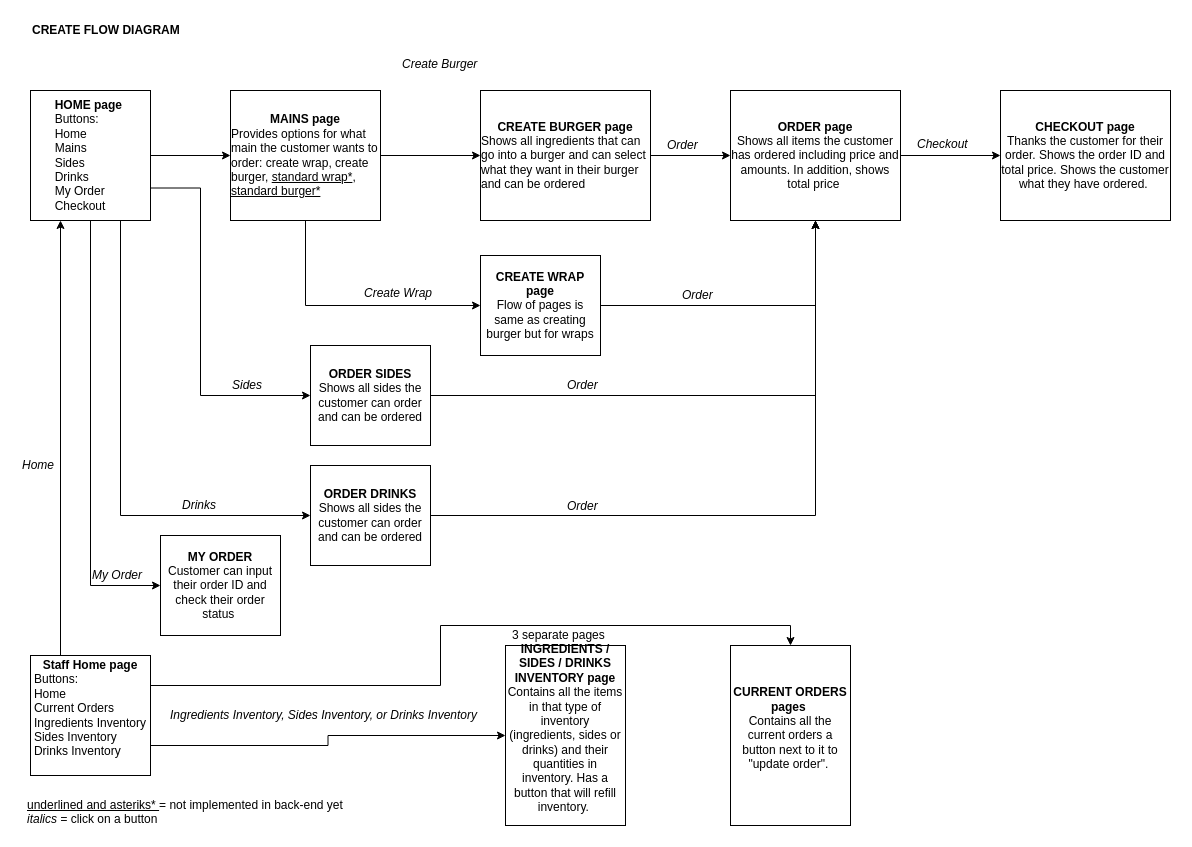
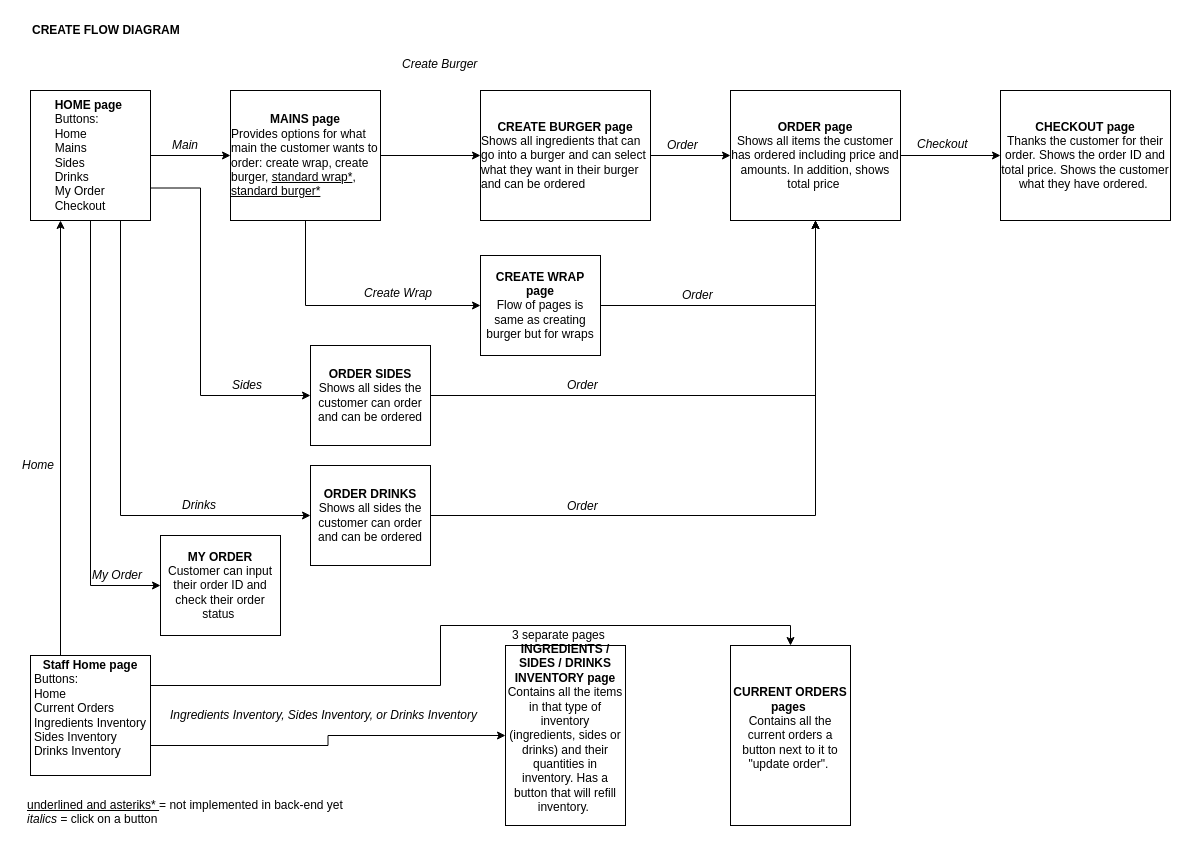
none -> (191, 146)
